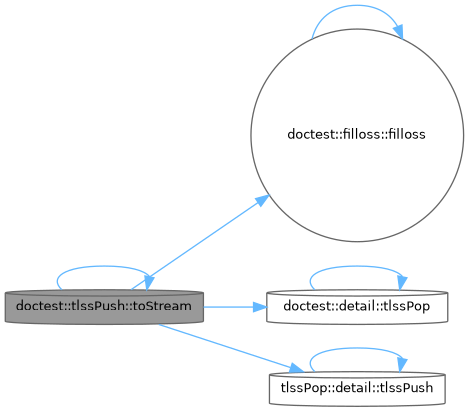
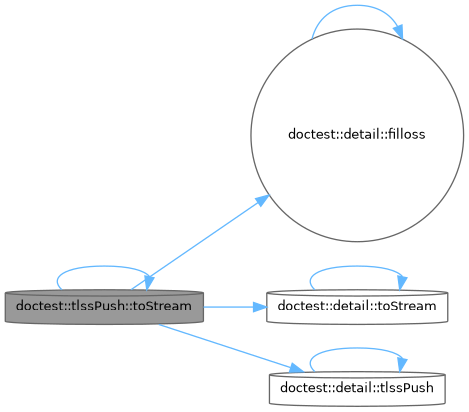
(357, 135) -> (357, 135)
(357, 307) -> (357, 307)
(357, 389) -> (357, 389)
